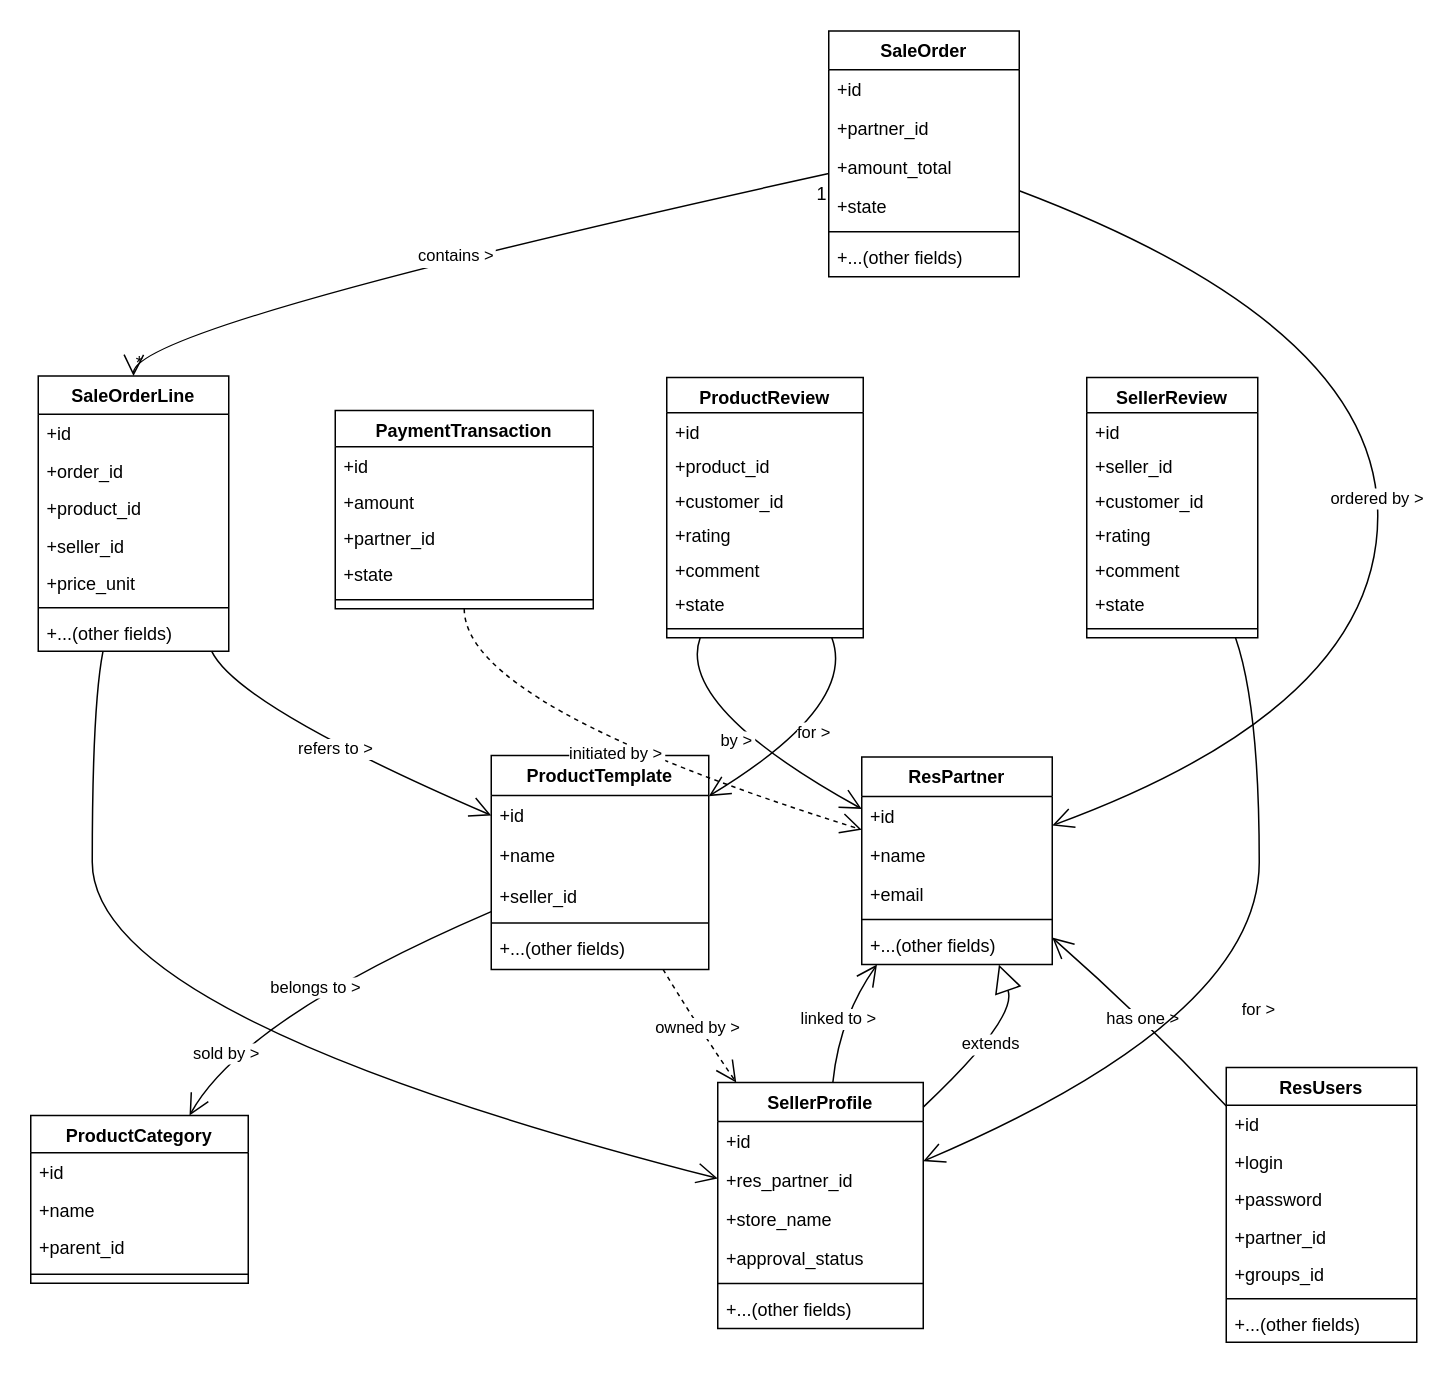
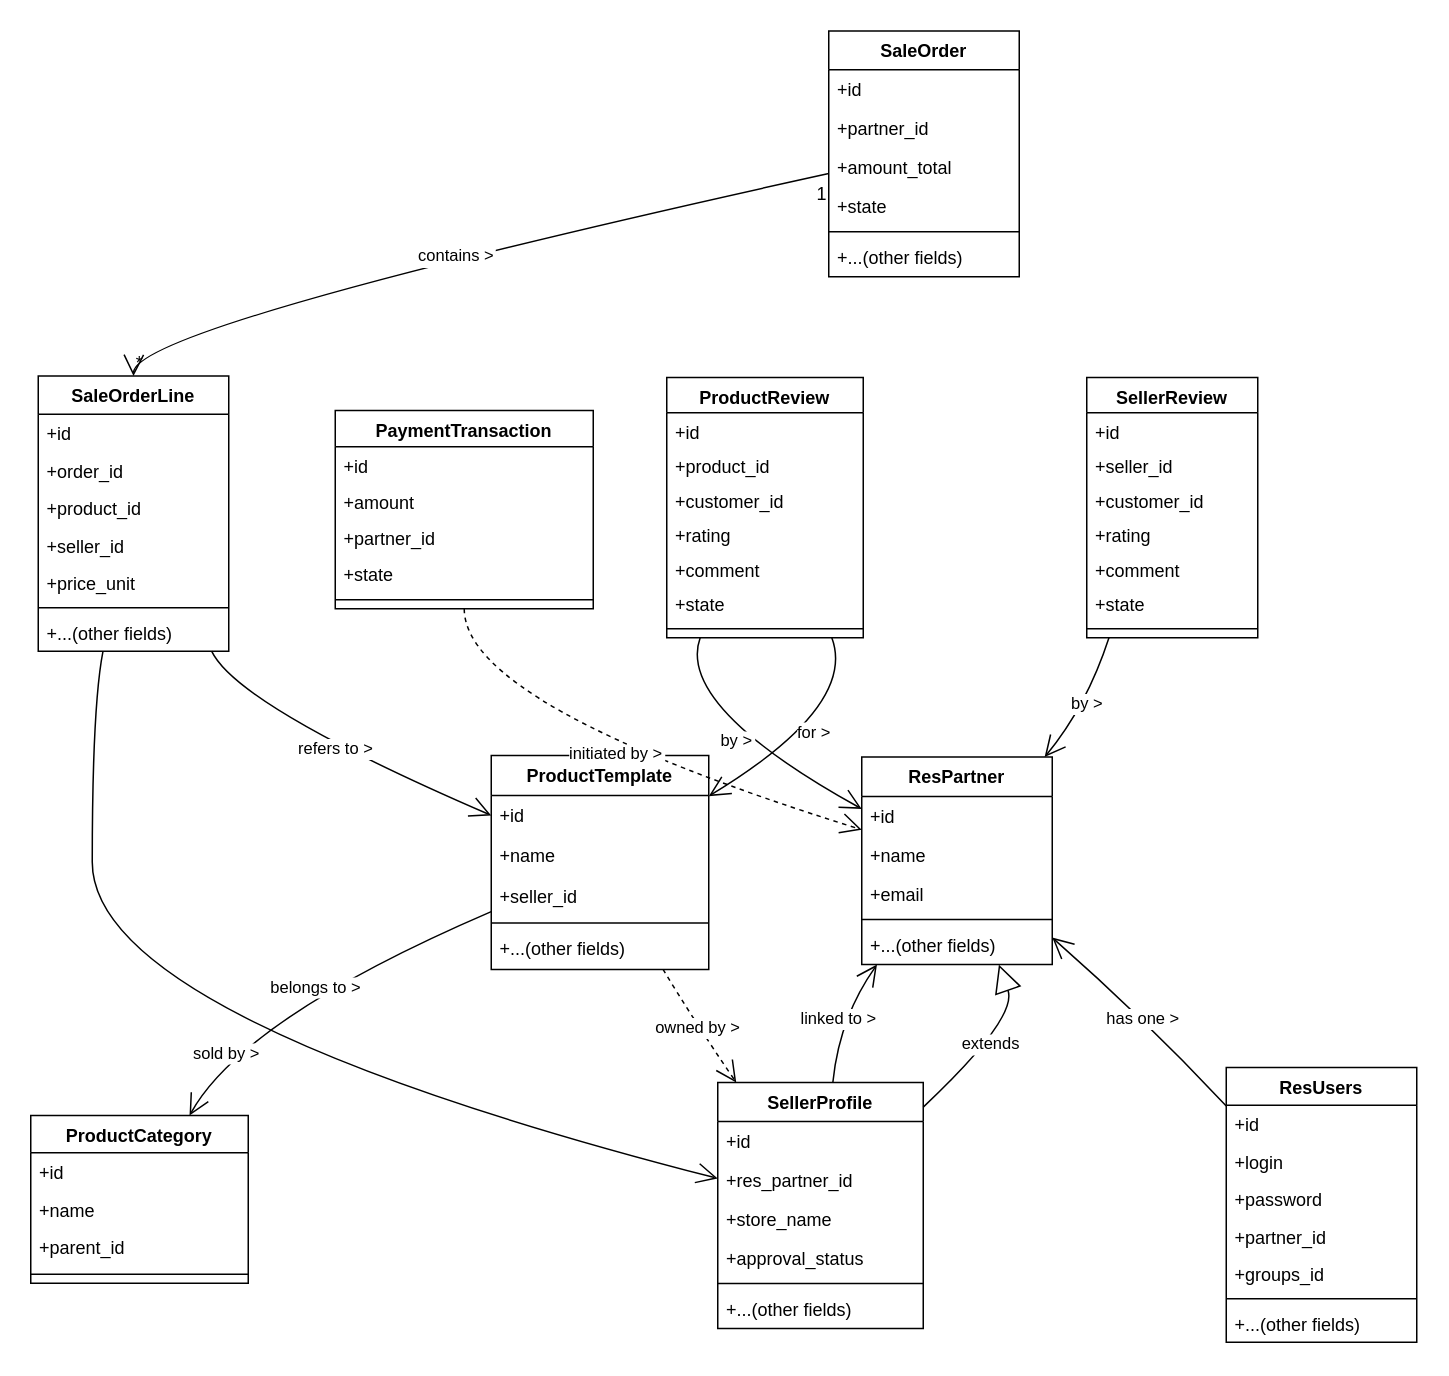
(1376, 497) -> none
none -> (1083, 700)
(1213, 975) -> none
